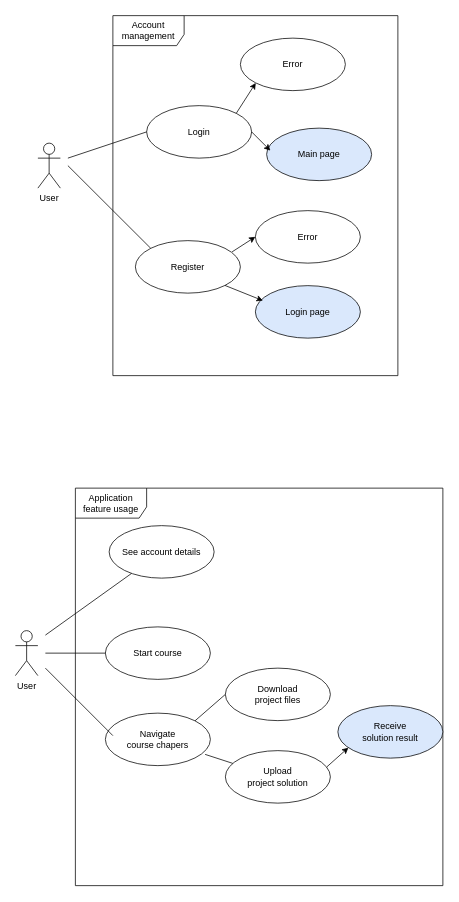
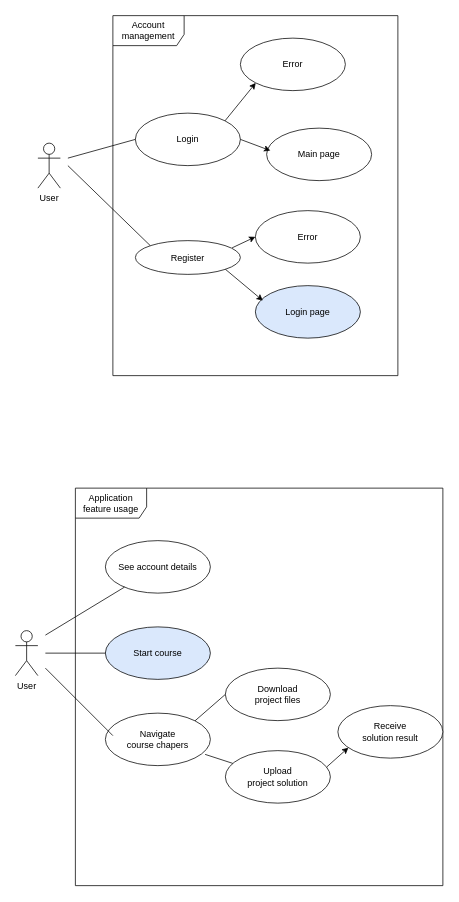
(199, 132) -> (188, 139)
(319, 154) -> (319, 154)
(188, 267) -> (188, 257)
(162, 552) -> (158, 567)
(158, 653) -> (158, 653)
(390, 732) -> (390, 732)
